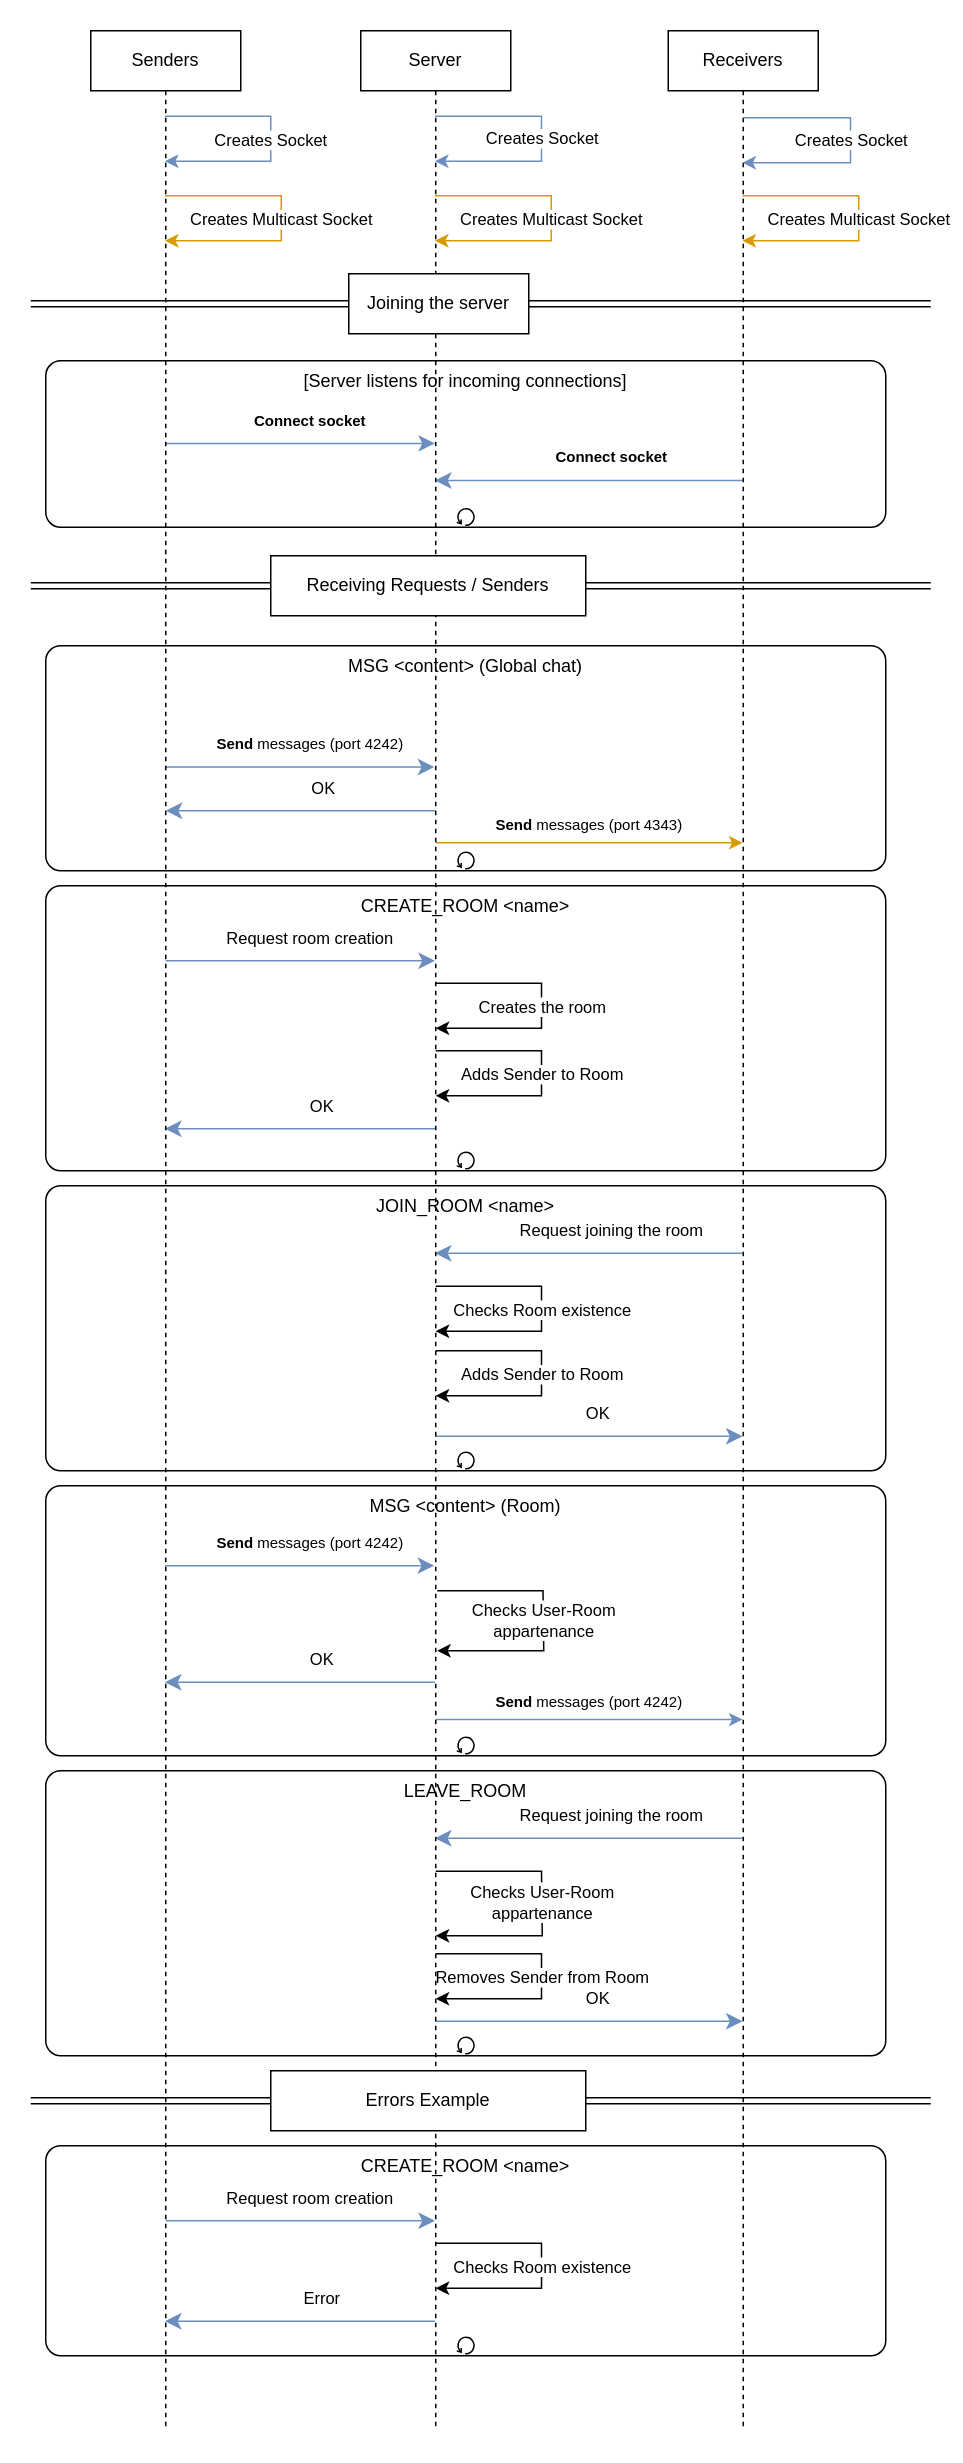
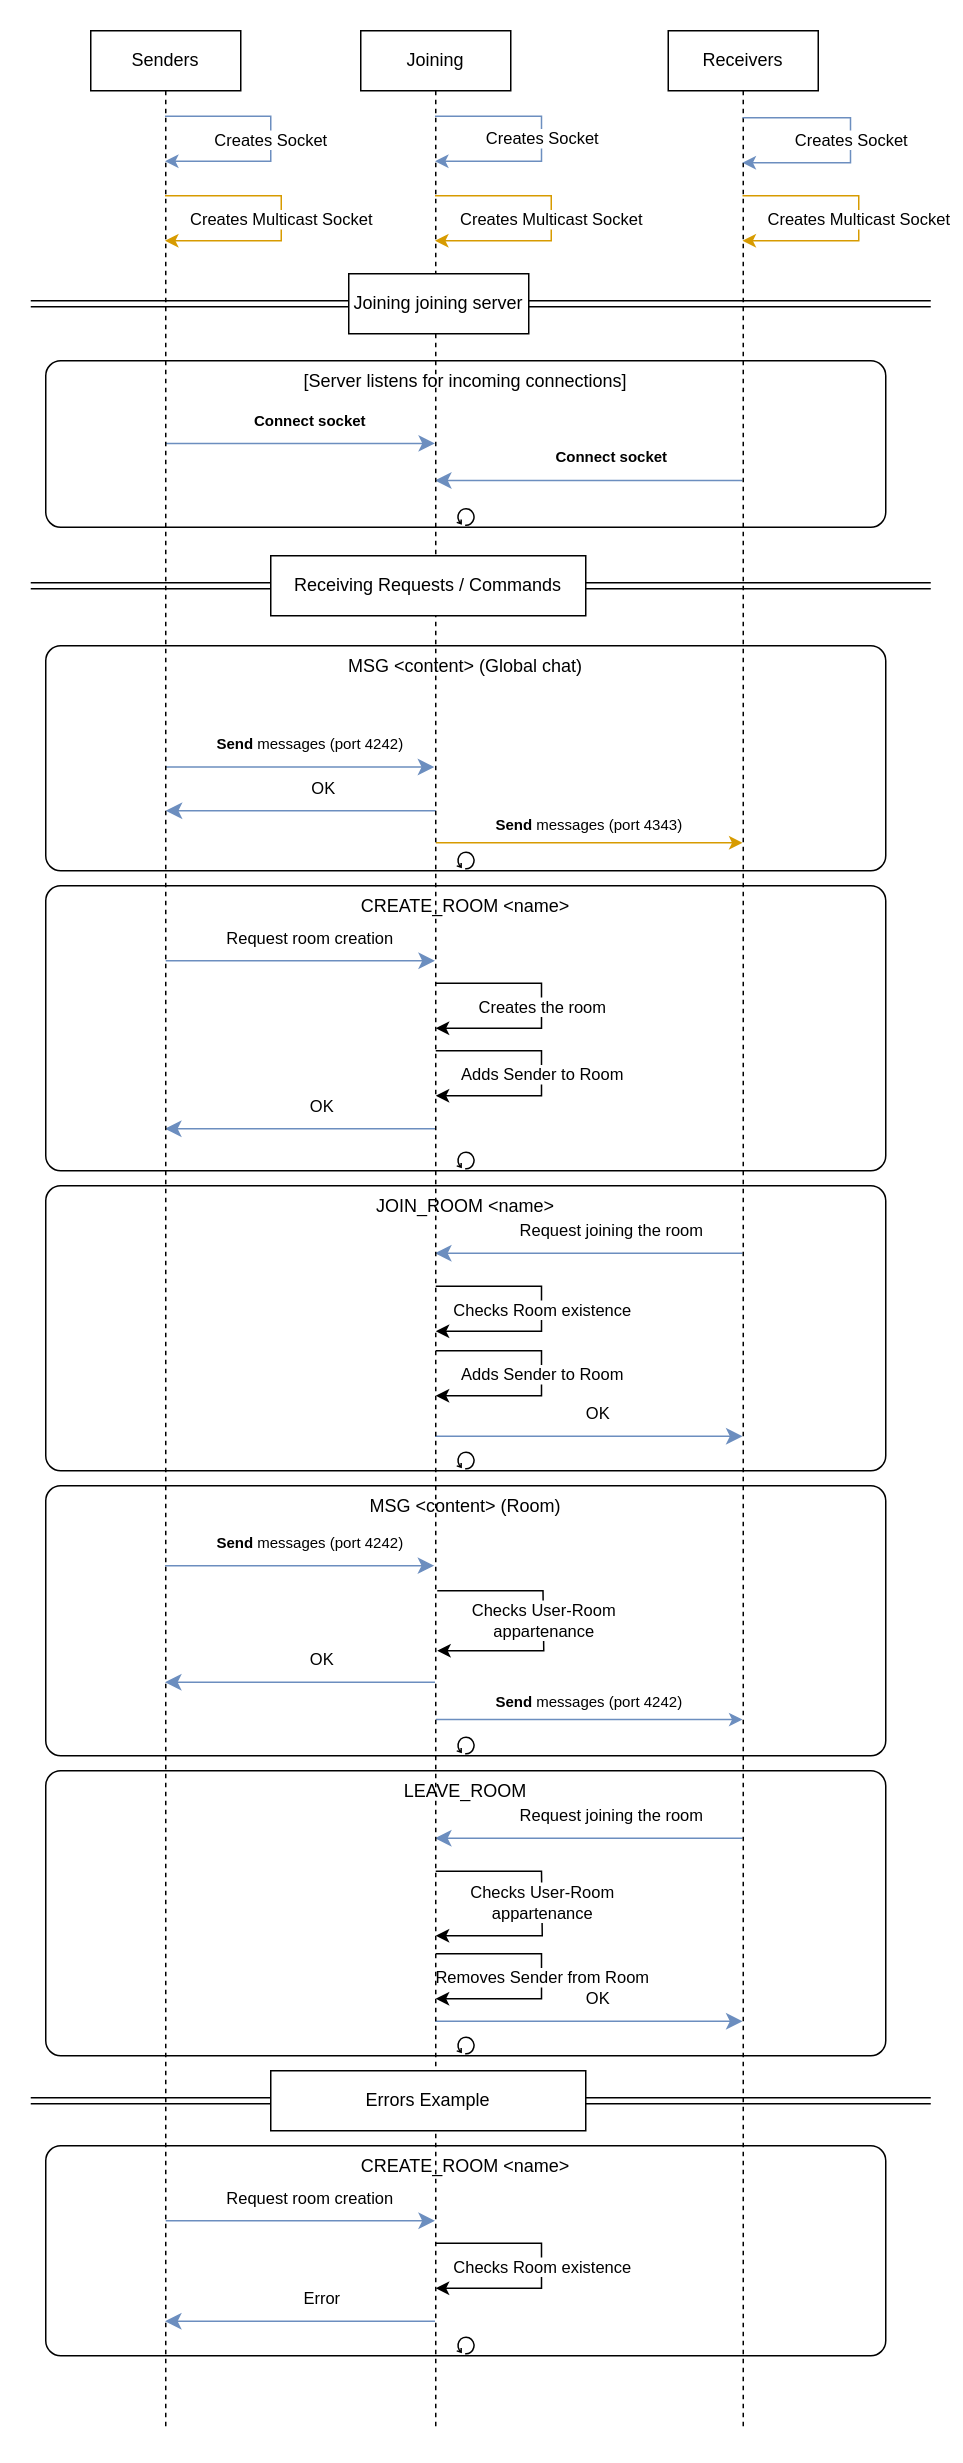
(436, 61) -> (436, 61)
(439, 304) -> (439, 304)
(428, 586) -> (428, 586)
